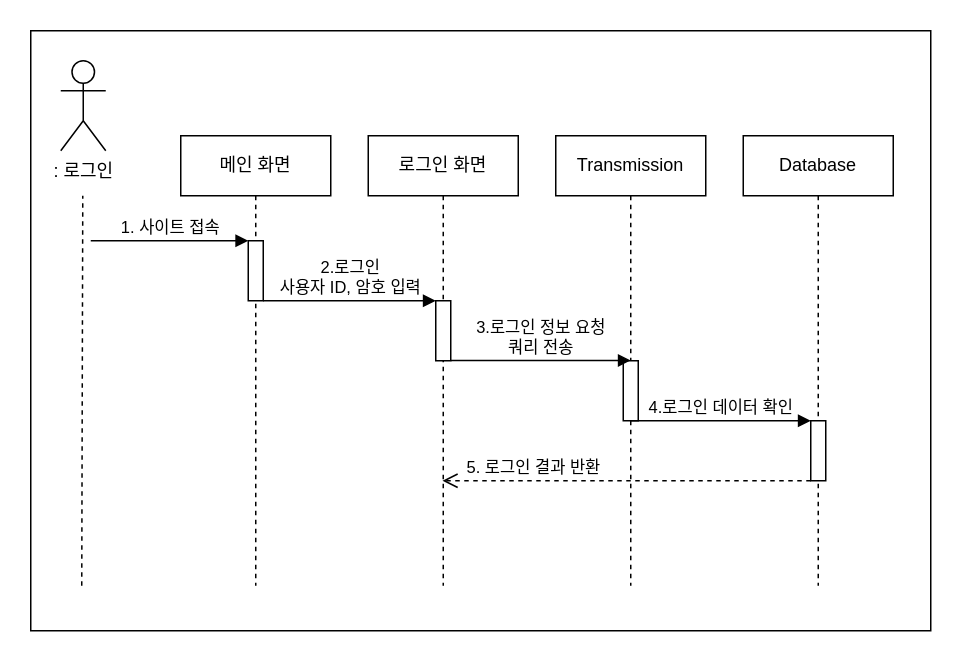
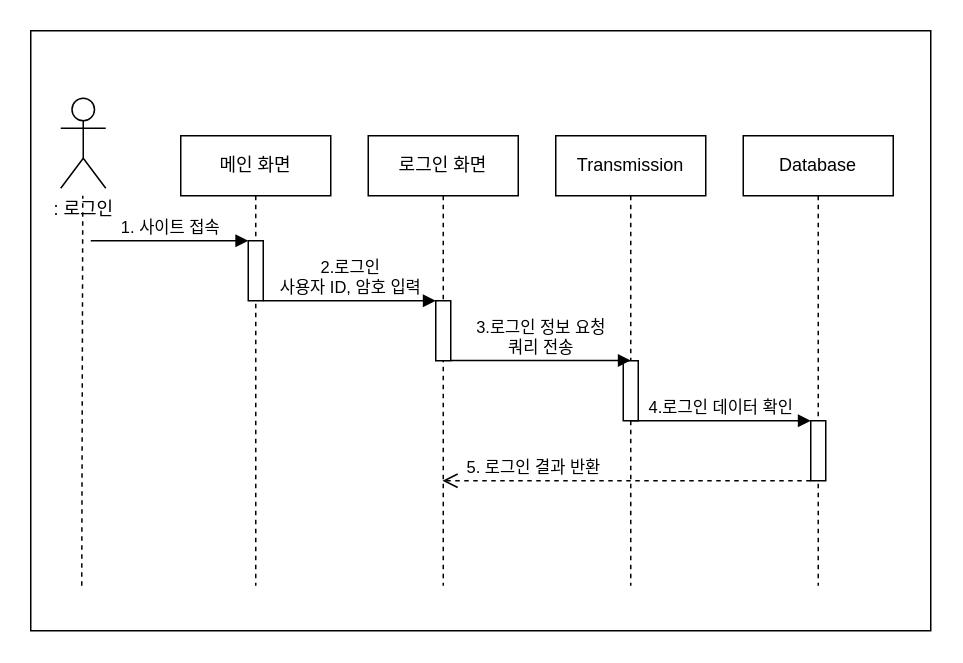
(83, 106) -> (83, 143)
